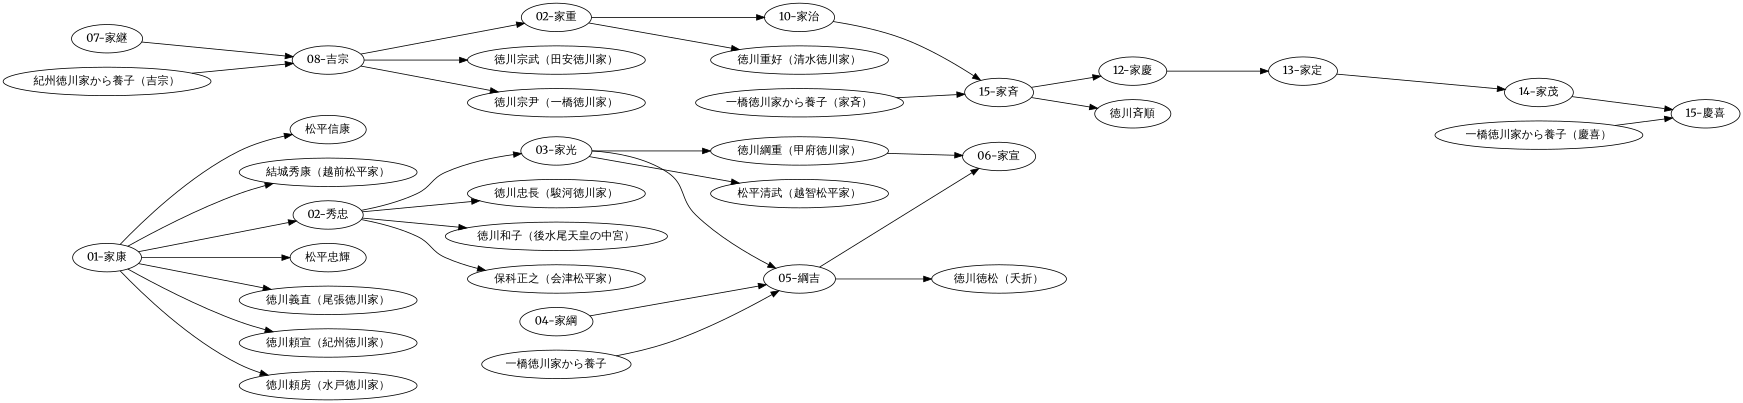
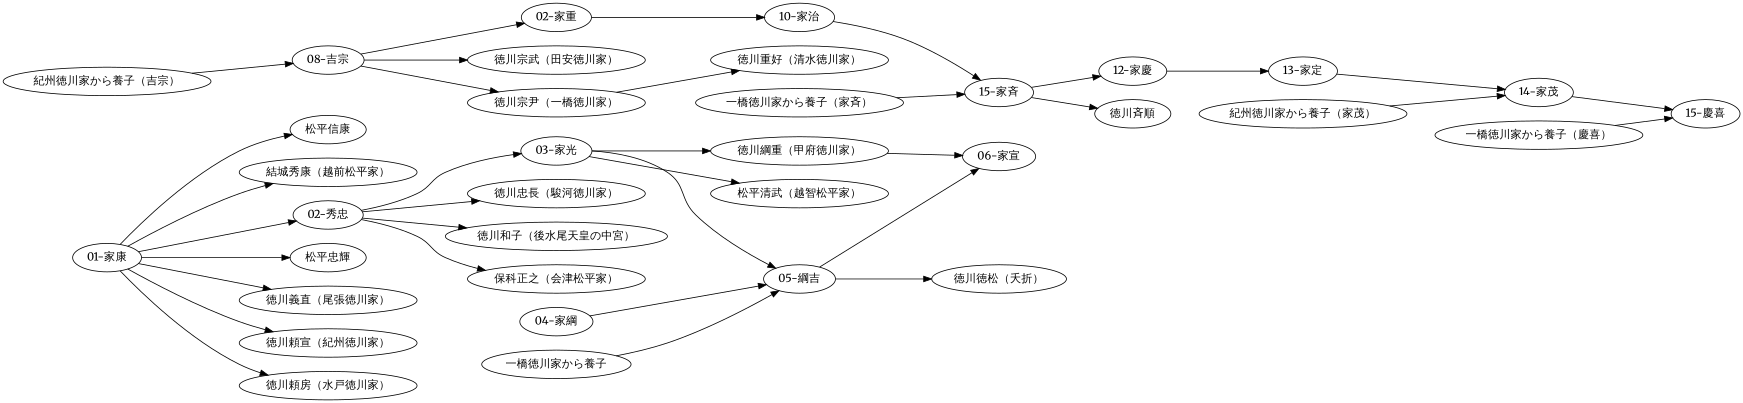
(660, 36) -> (674, 82)
(107, 39) -> none
none -> (1303, 114)
